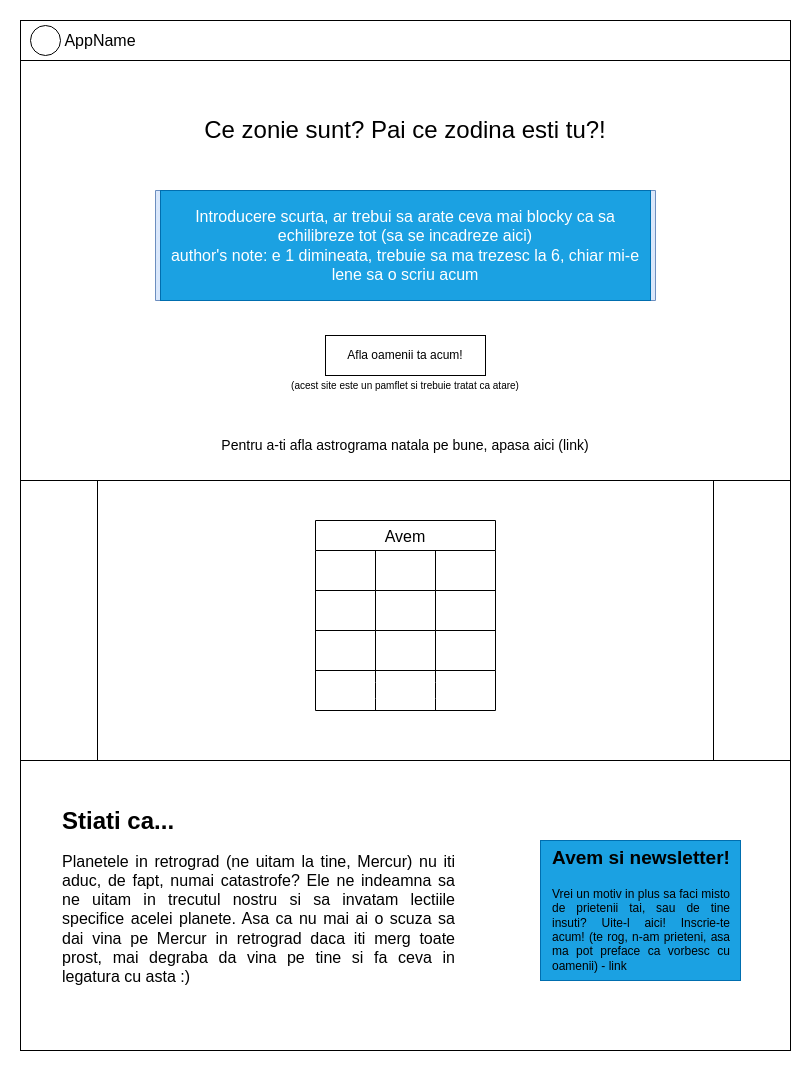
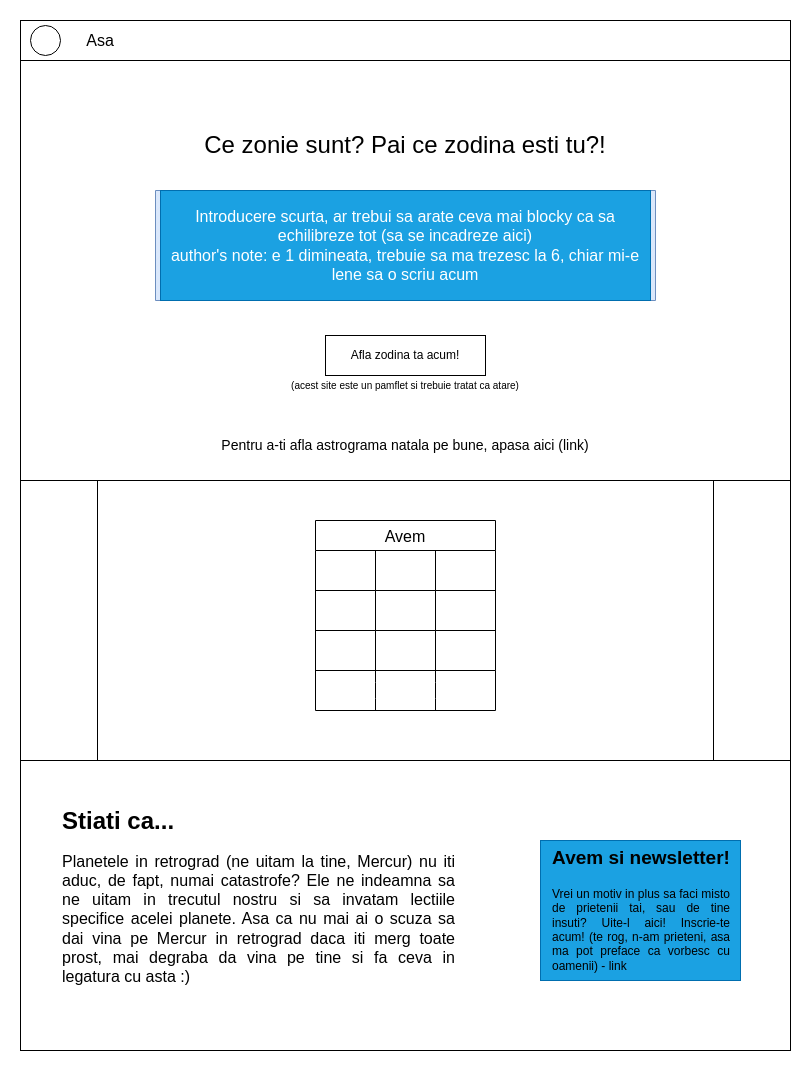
(101, 41) -> (101, 41)
(406, 131) -> (406, 146)
(406, 356) -> (406, 356)
